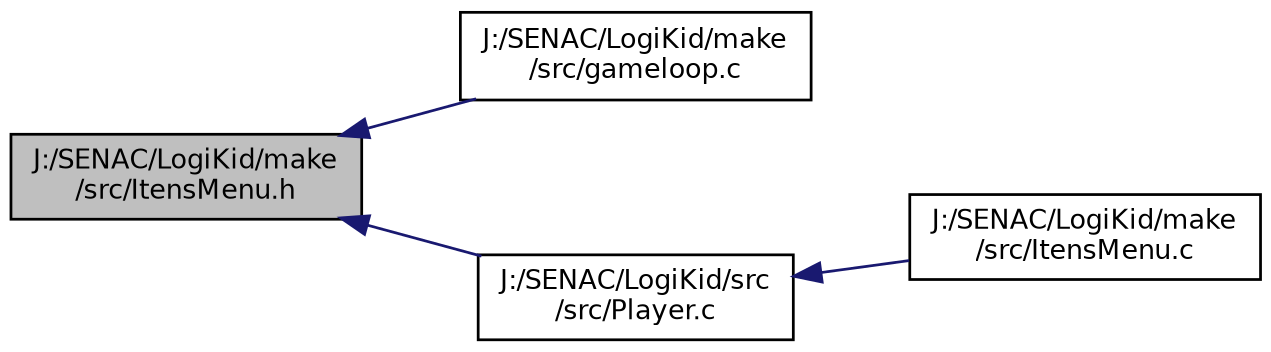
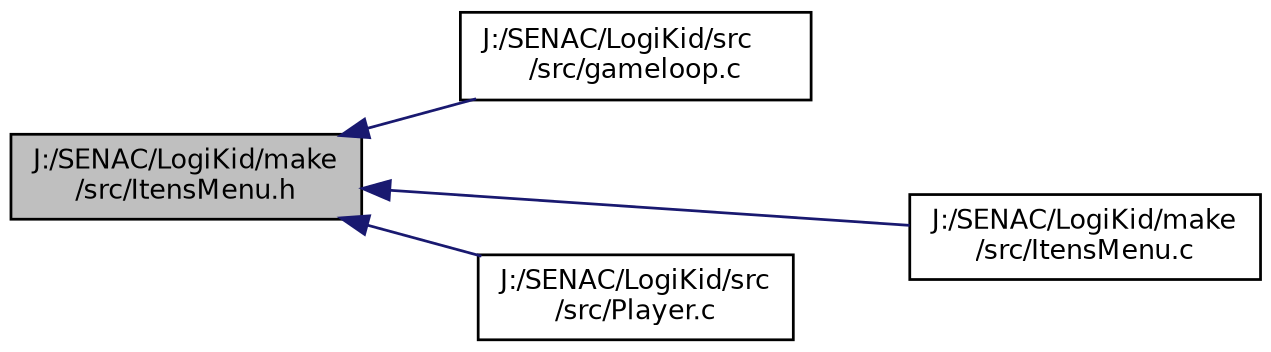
(636, 56) -> (636, 56)
(865, 267) -> (650, 208)
